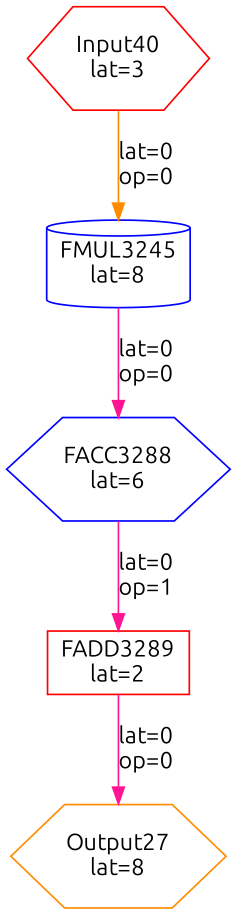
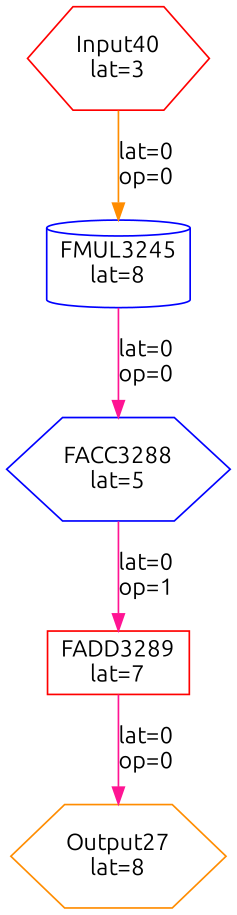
(118, 469) -> (118, 469)
(118, 663) -> (118, 663)
